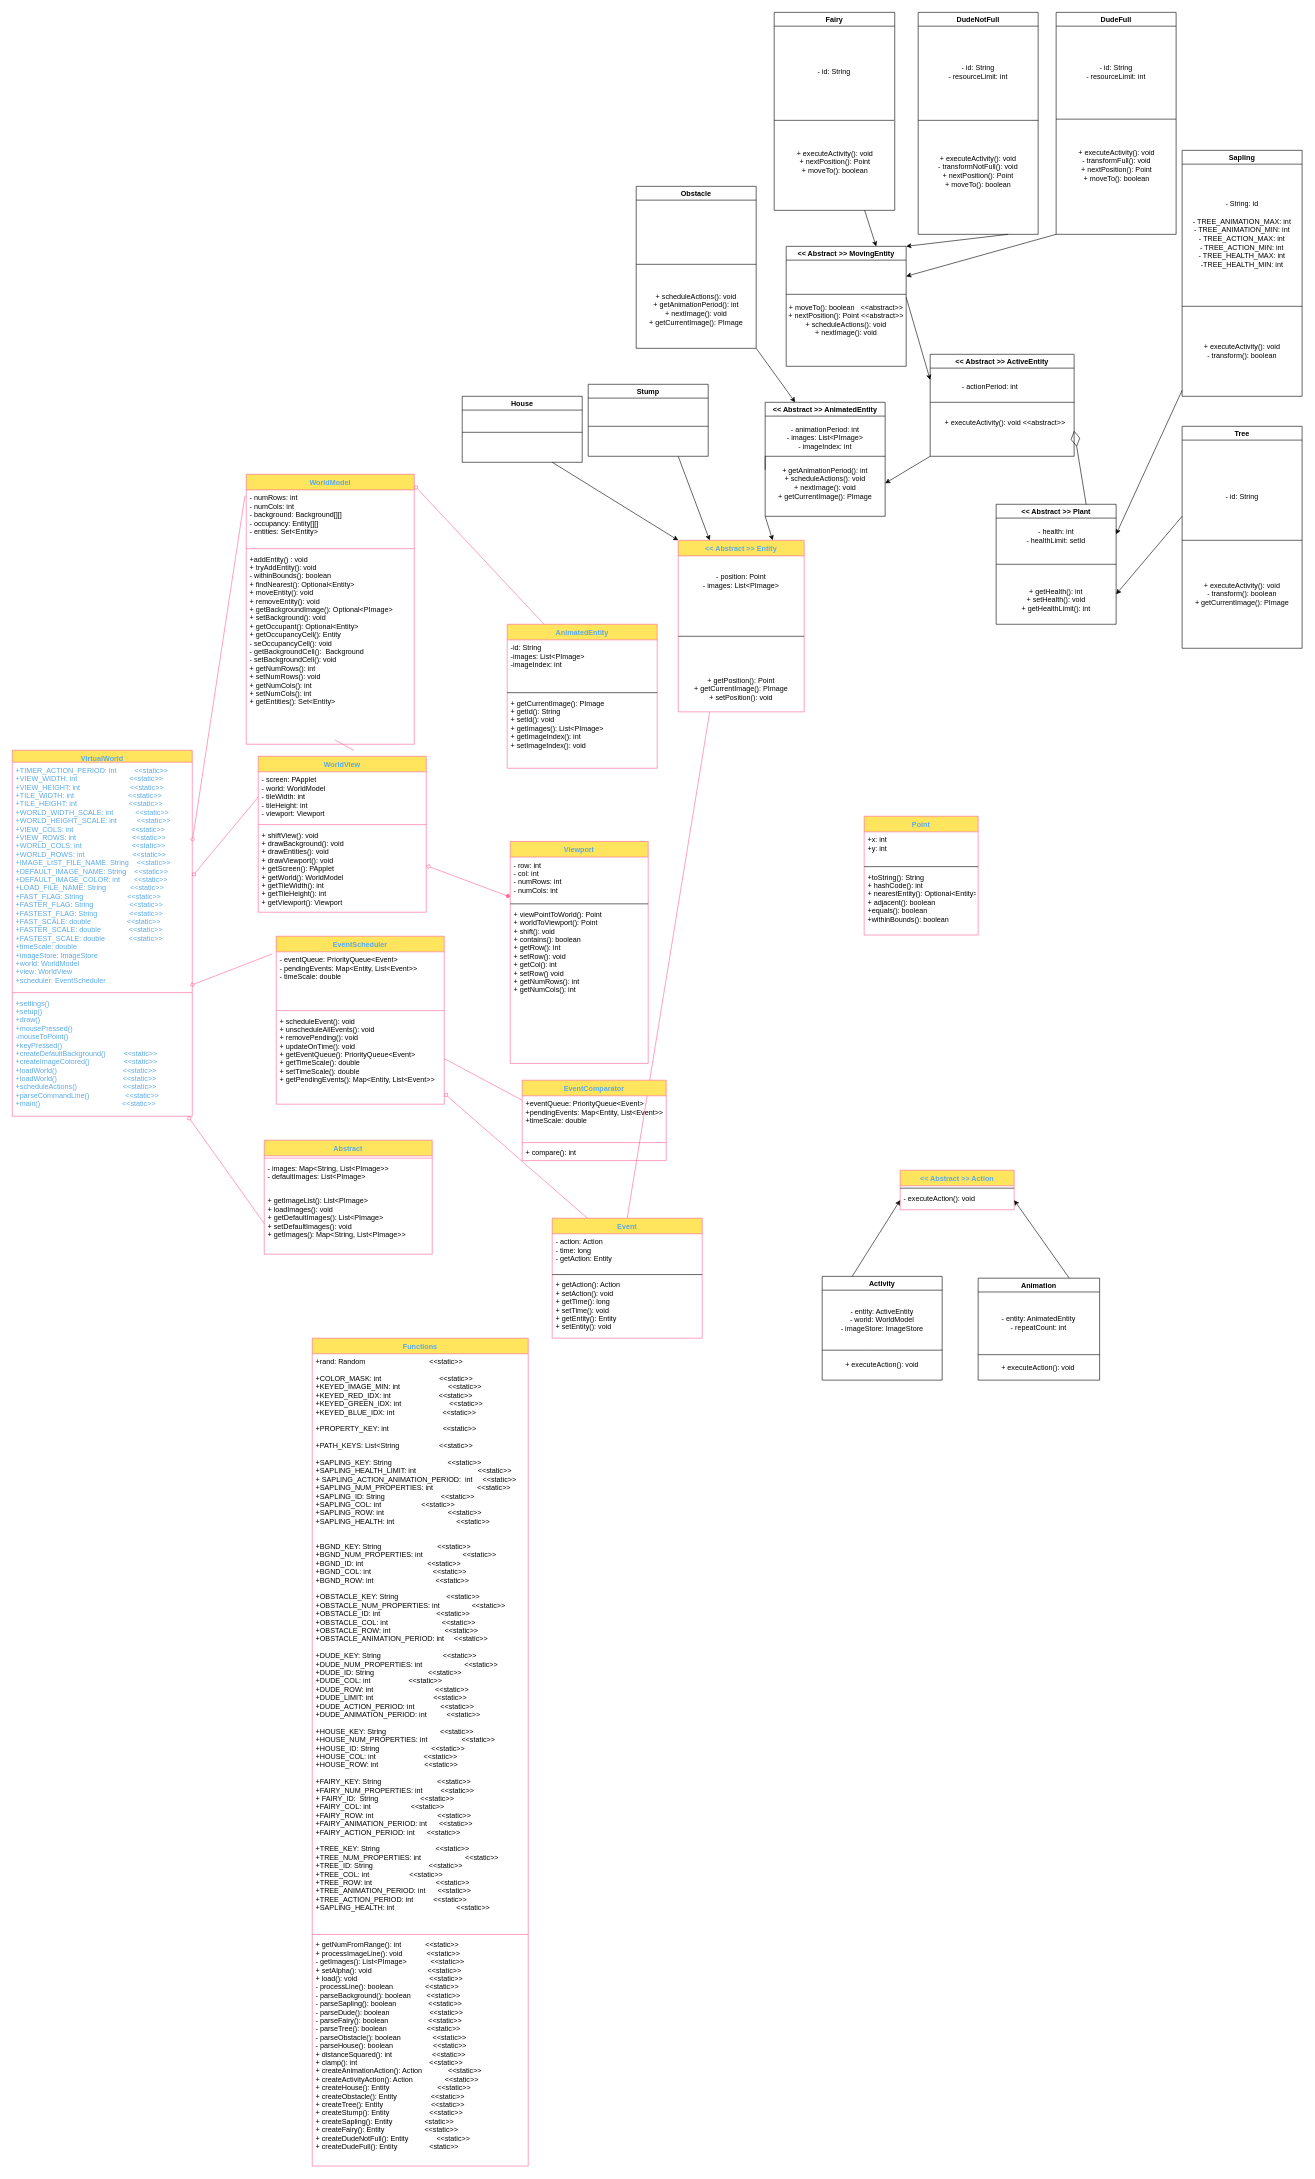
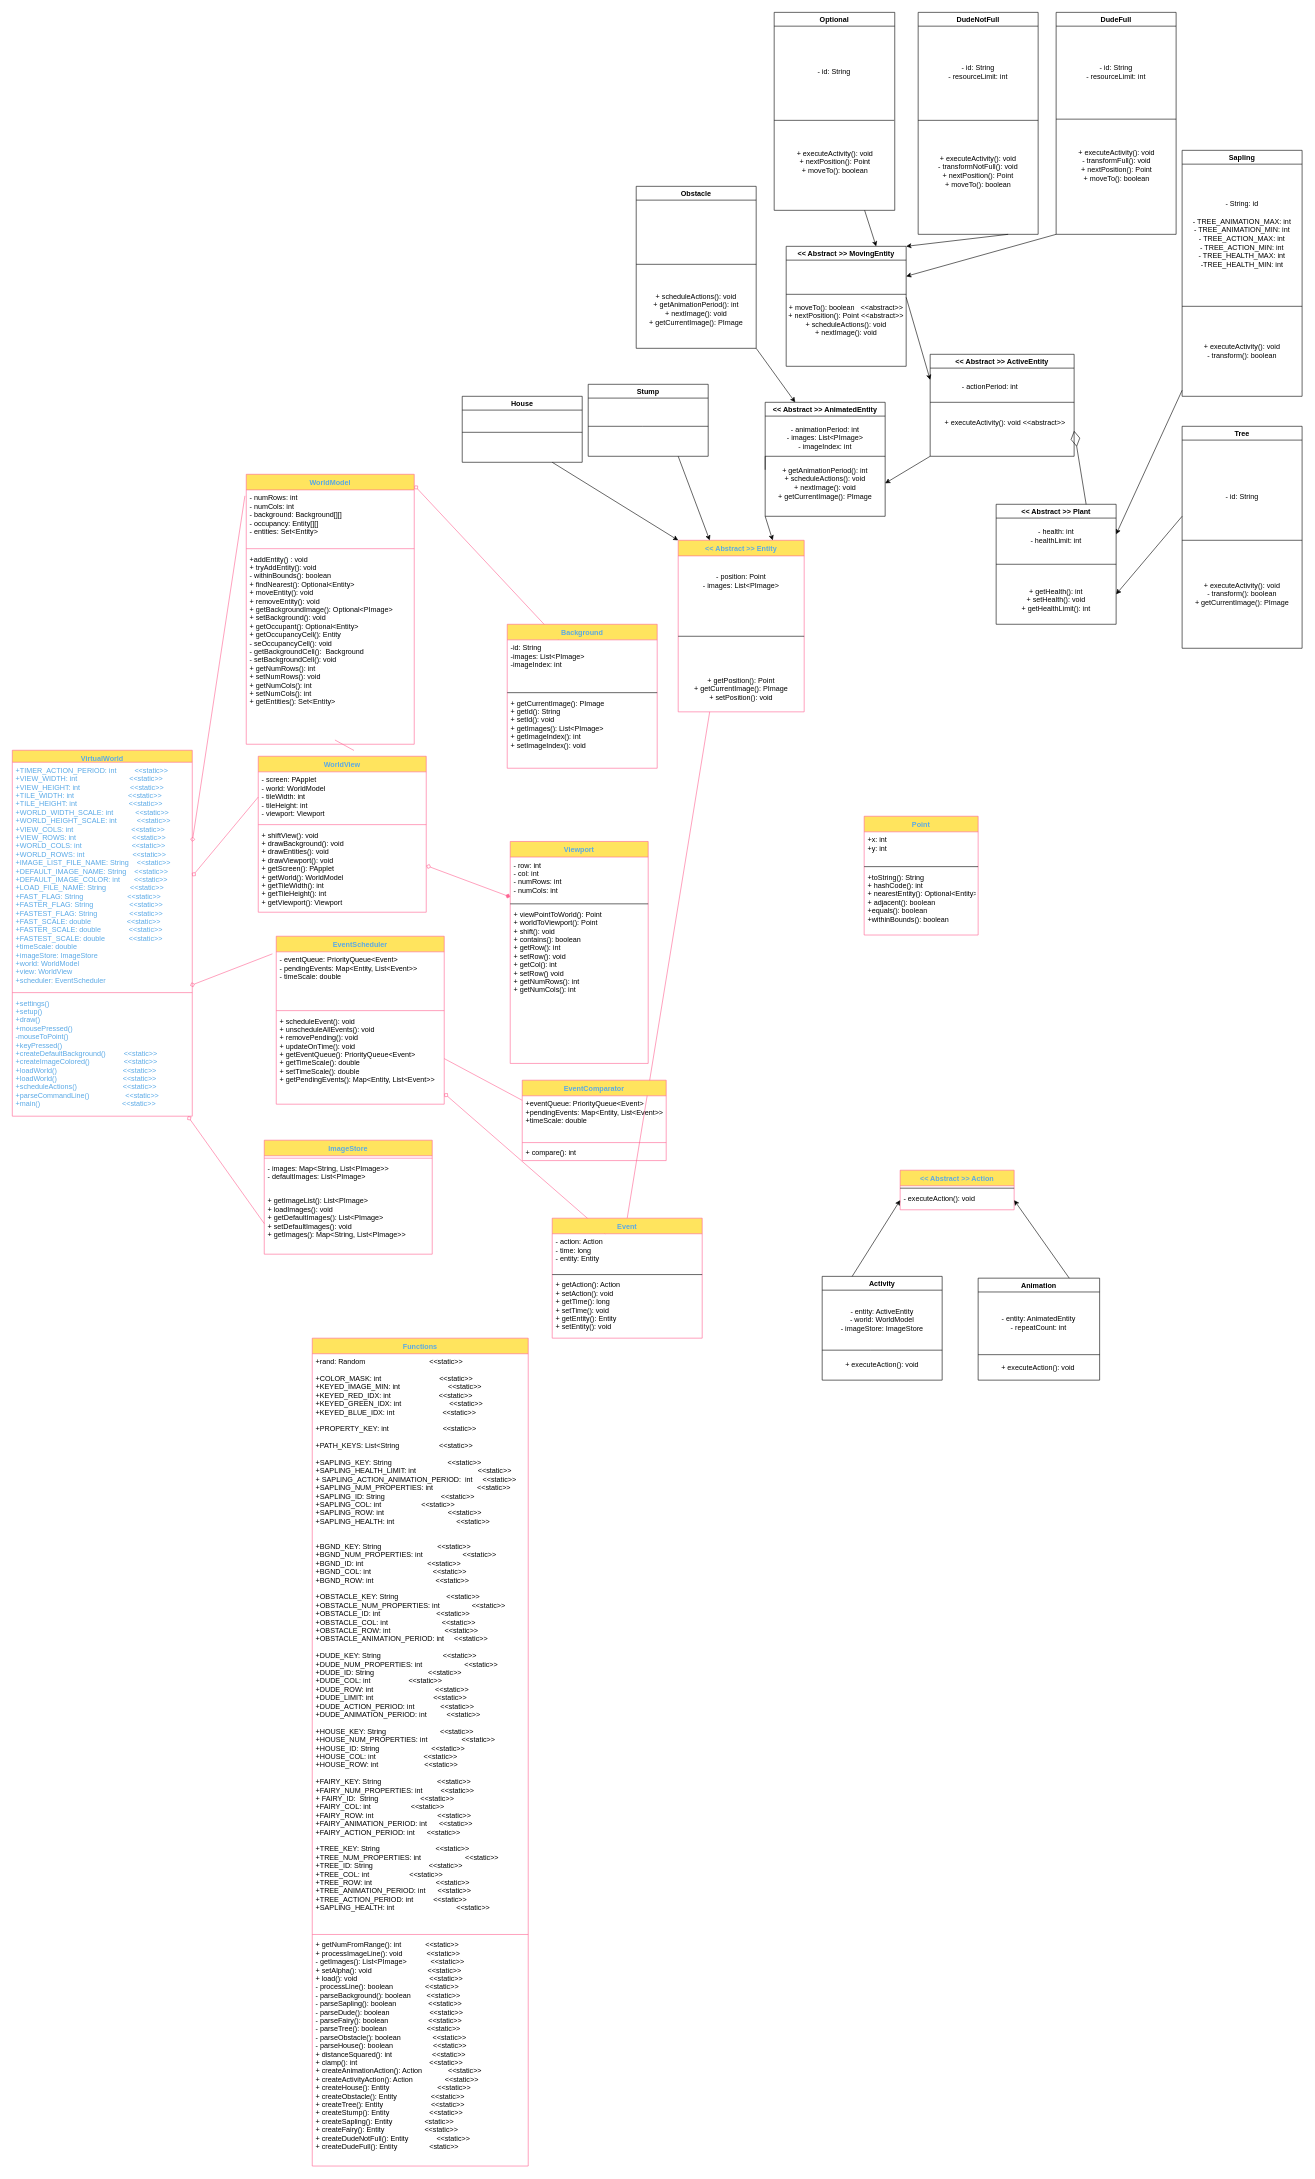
(834, 20) -> (834, 20)
(1056, 536) -> (1056, 536)
(582, 632) -> (582, 632)
(348, 1148) -> (348, 1148)
(583, 1242) -> (583, 1242)
